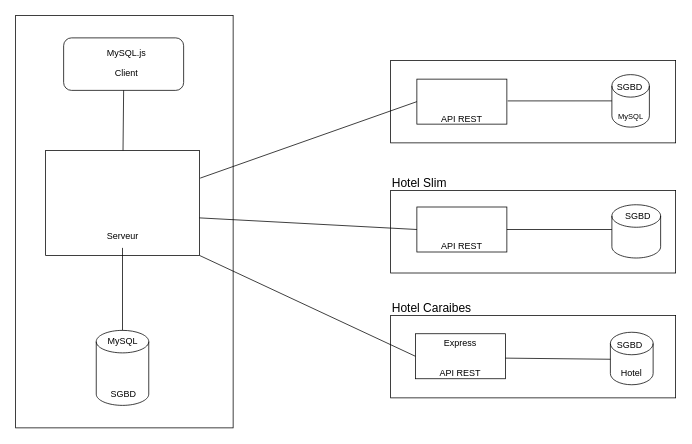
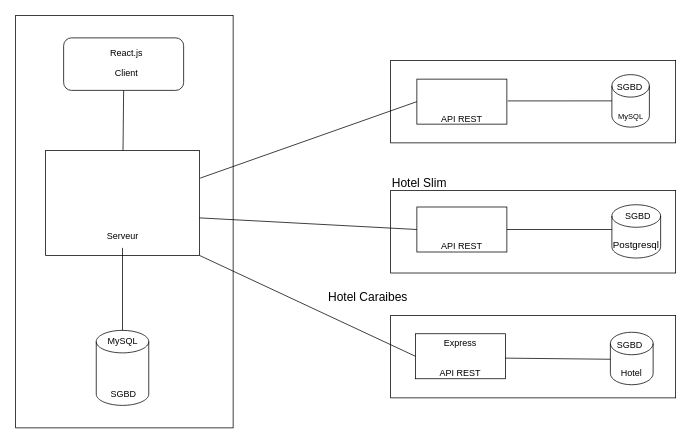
(126, 53) -> (126, 53)
none -> (636, 245)
(443, 305) -> (379, 294)
